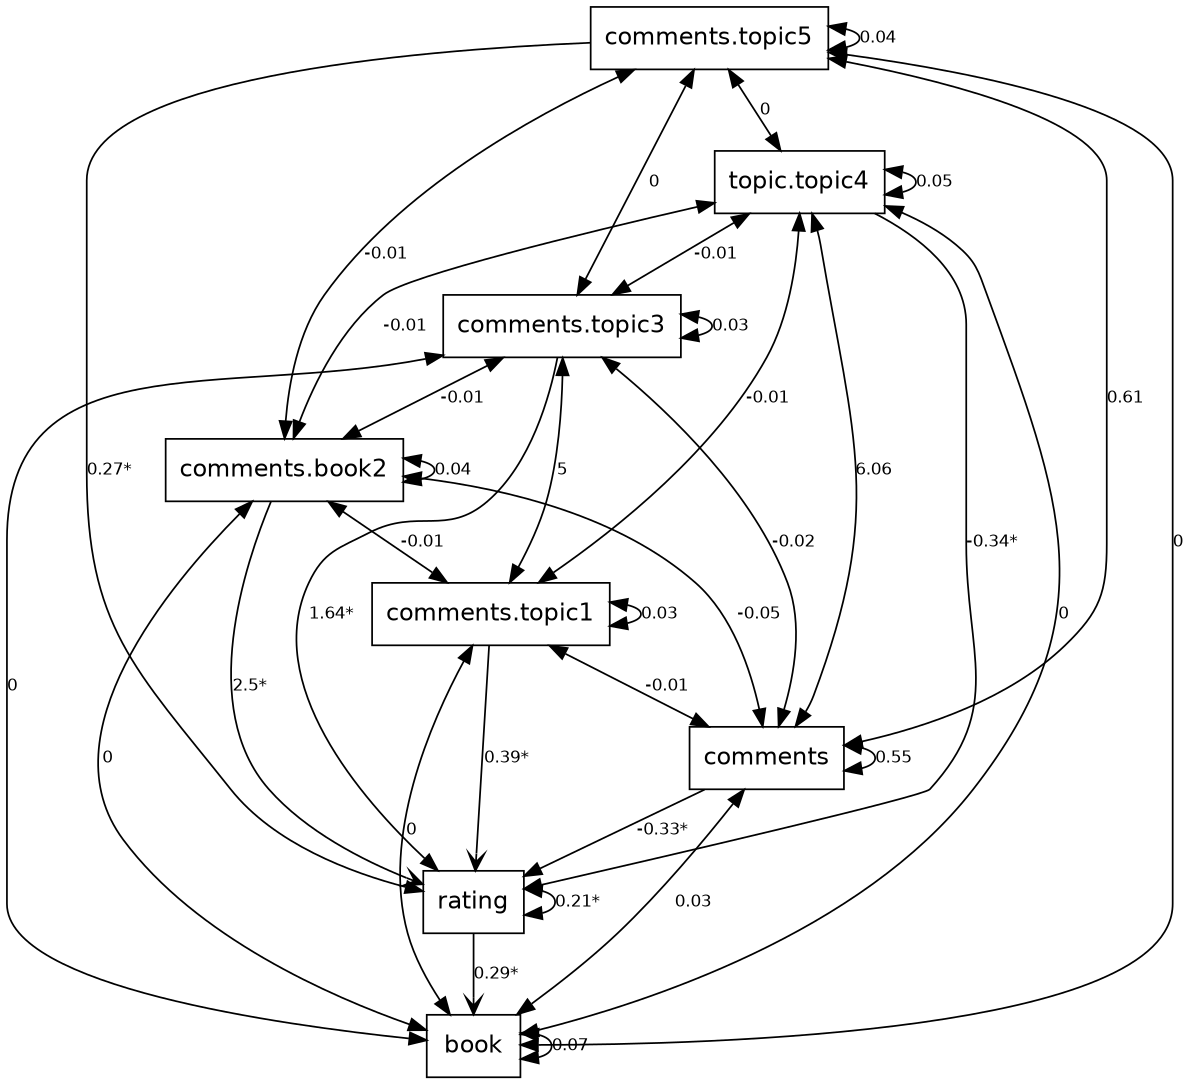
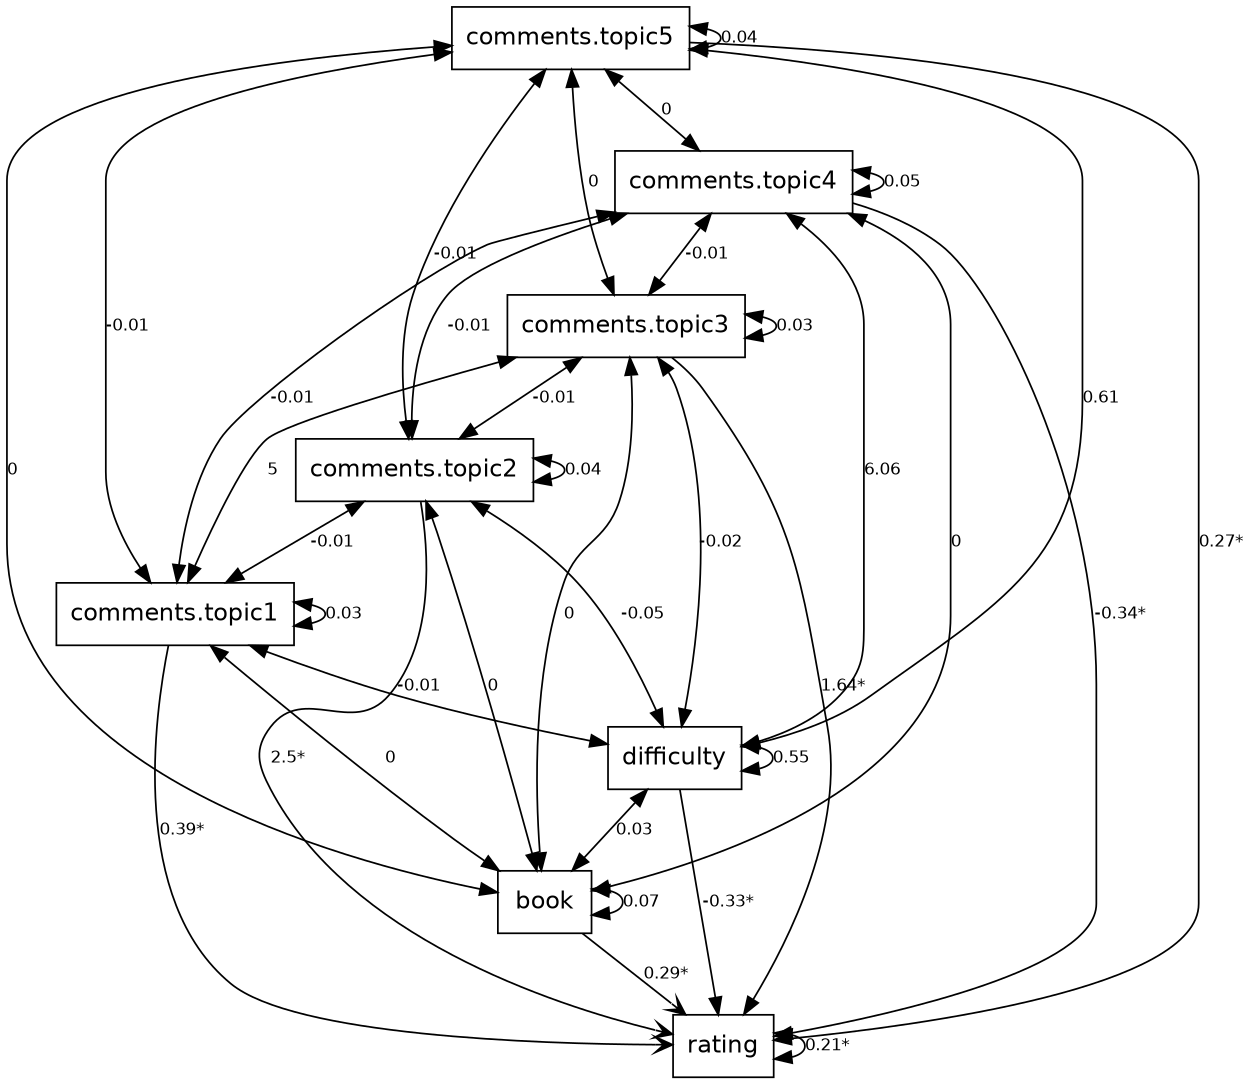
(800, 182) -> (734, 182)
none -> (106, 195)
(284, 470) -> (415, 470)
(767, 758) -> (675, 758)
(474, 965) -> (627, 968)
